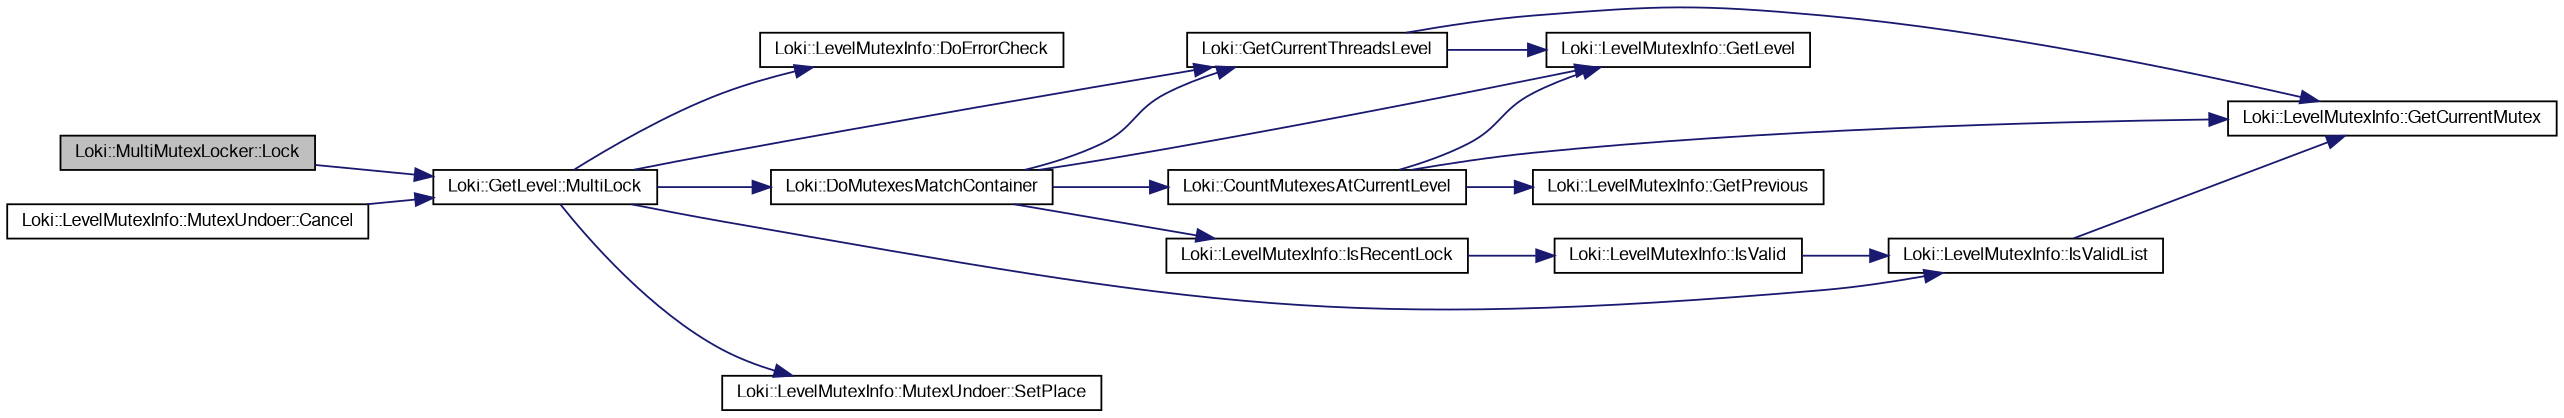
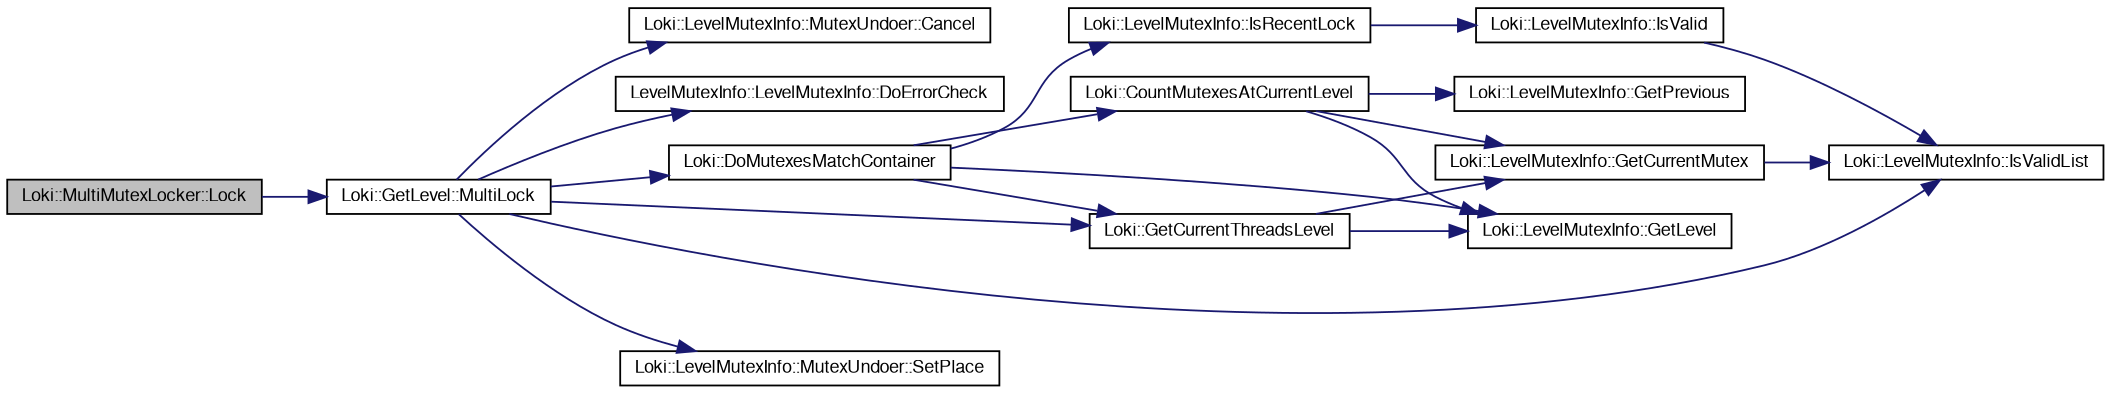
(912, 50) -> (810, 94)
(2201, 190) -> (1787, 162)
(391, 202) -> (545, 102)
